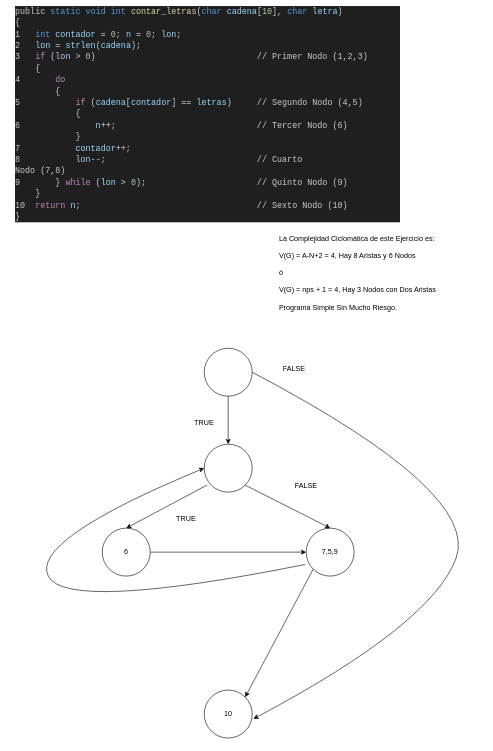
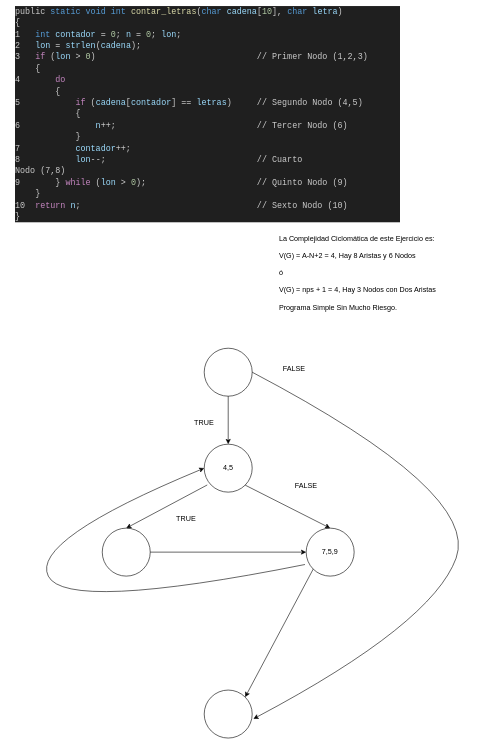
none -> (228, 468)
(126, 552) -> none
(228, 714) -> none
